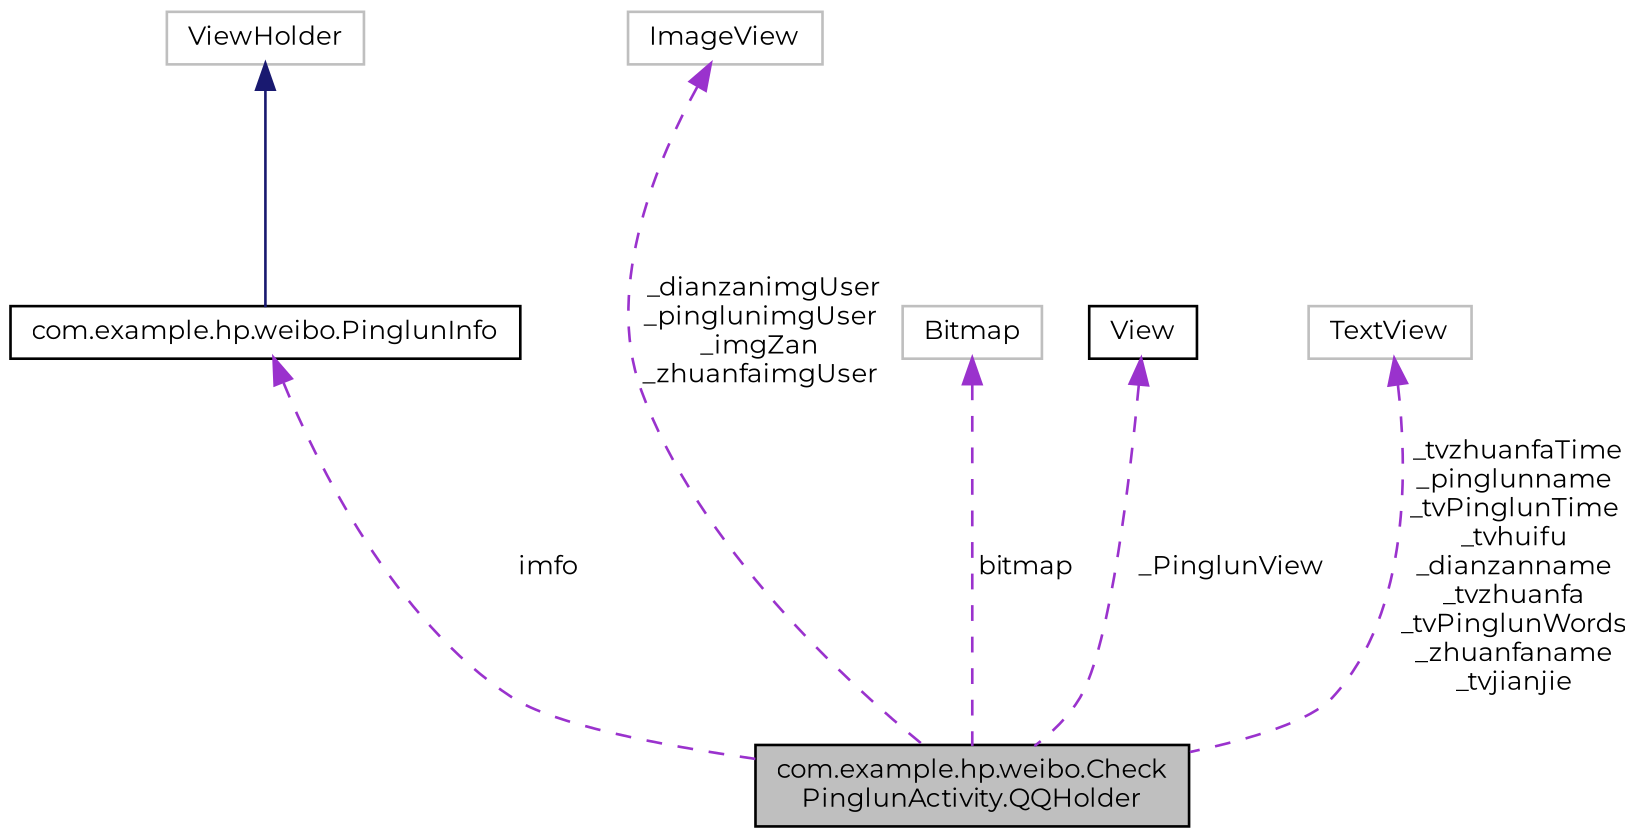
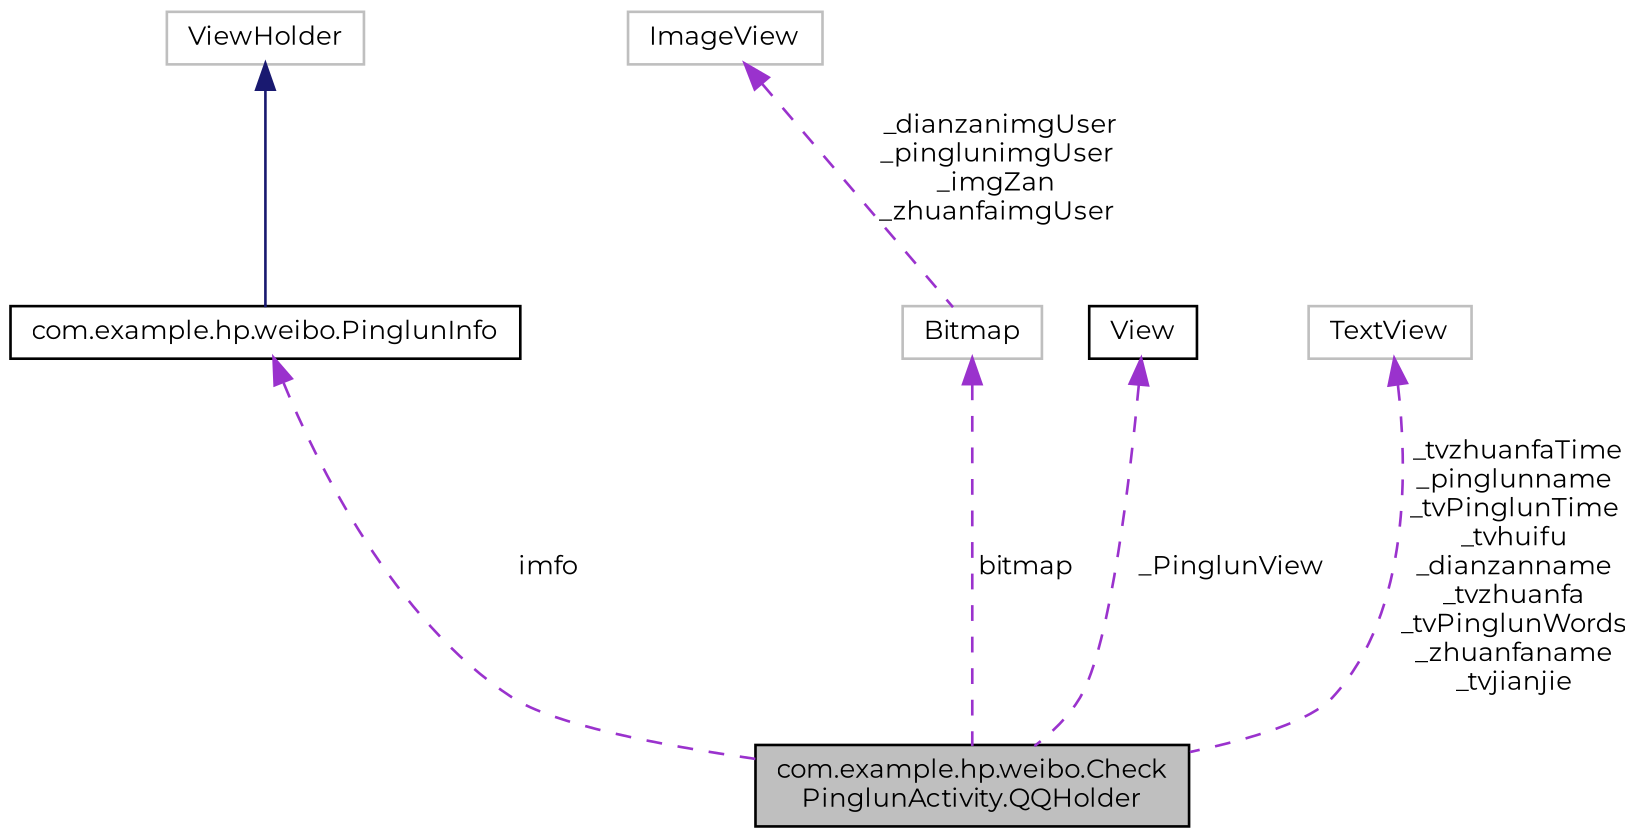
(671, 455) -> (858, 196)
